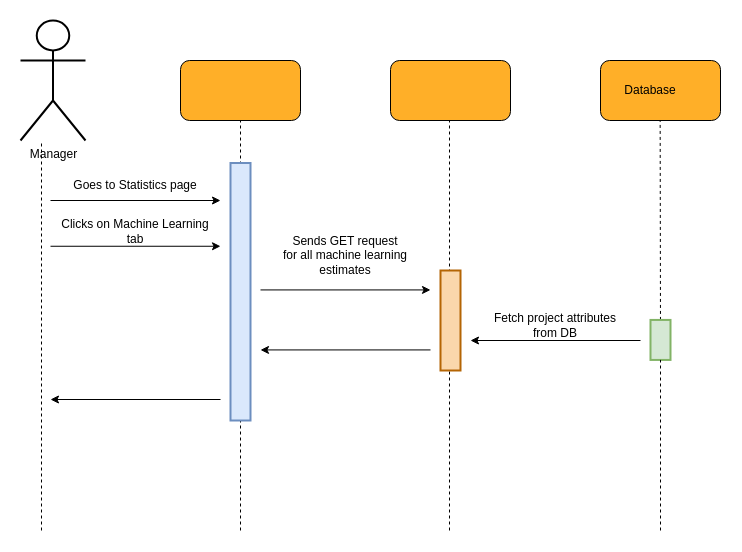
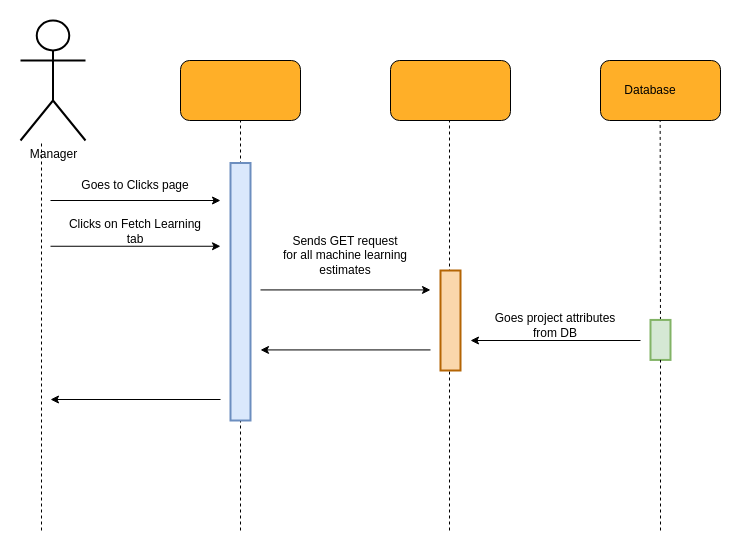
(136, 186) -> (136, 186)
(136, 232) -> (136, 232)
(556, 326) -> (556, 326)
